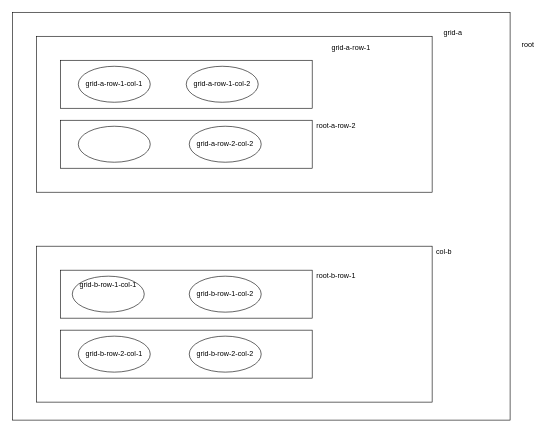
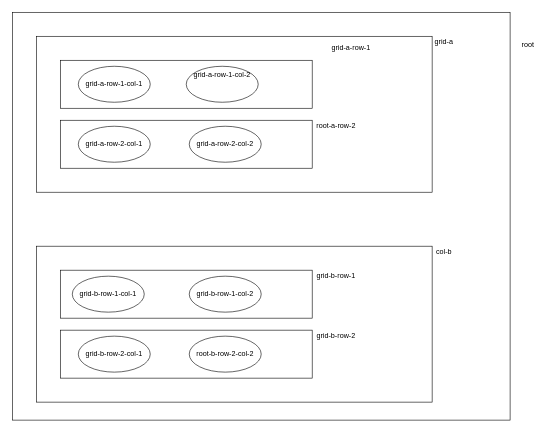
(453, 33) -> (444, 42)
(222, 84) -> (222, 75)
none -> (114, 144)
(336, 276) -> (336, 276)
(108, 285) -> (108, 294)
none -> (336, 336)
(225, 354) -> (225, 354)
